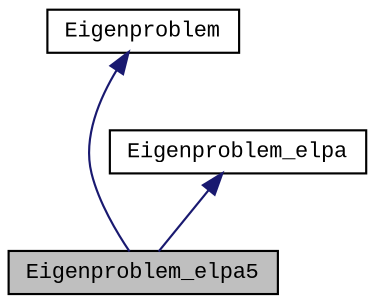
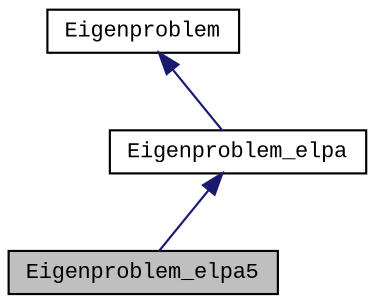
(90, 163) -> (198, 100)
